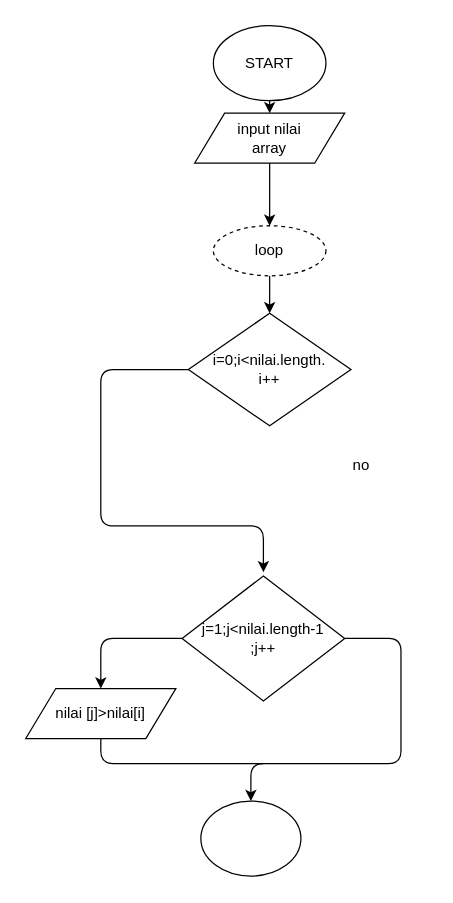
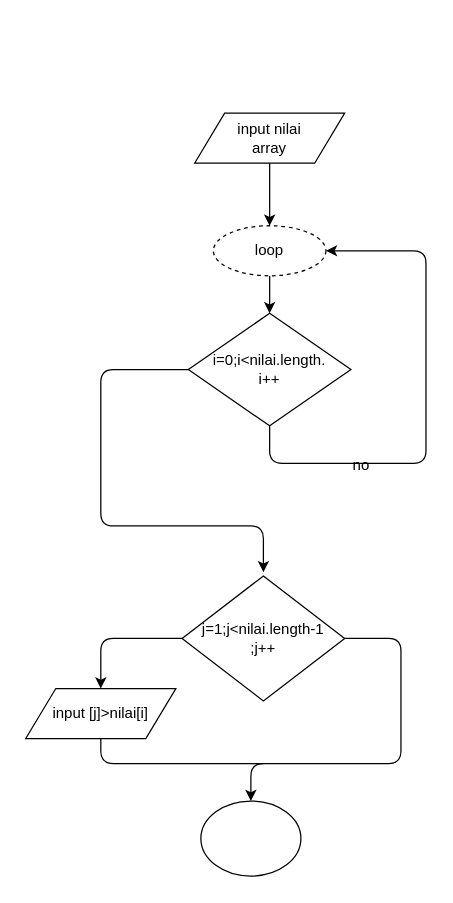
(269, 63) -> none
(269, 103) -> none
none -> (426, 402)
(101, 713) -> (101, 713)
